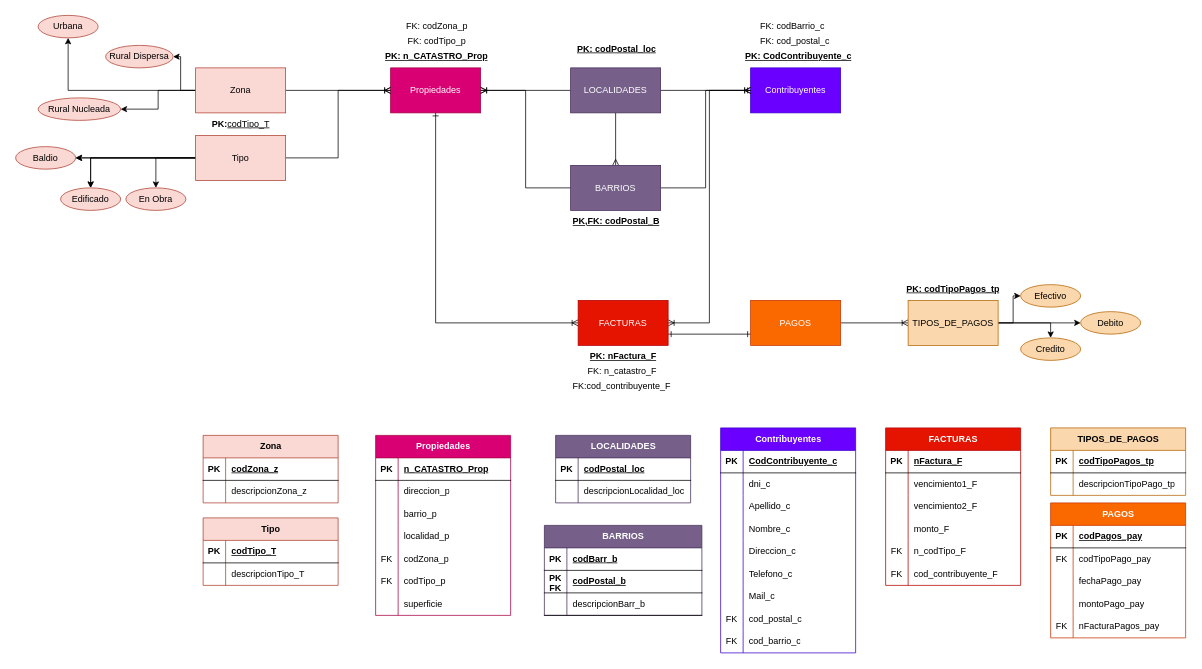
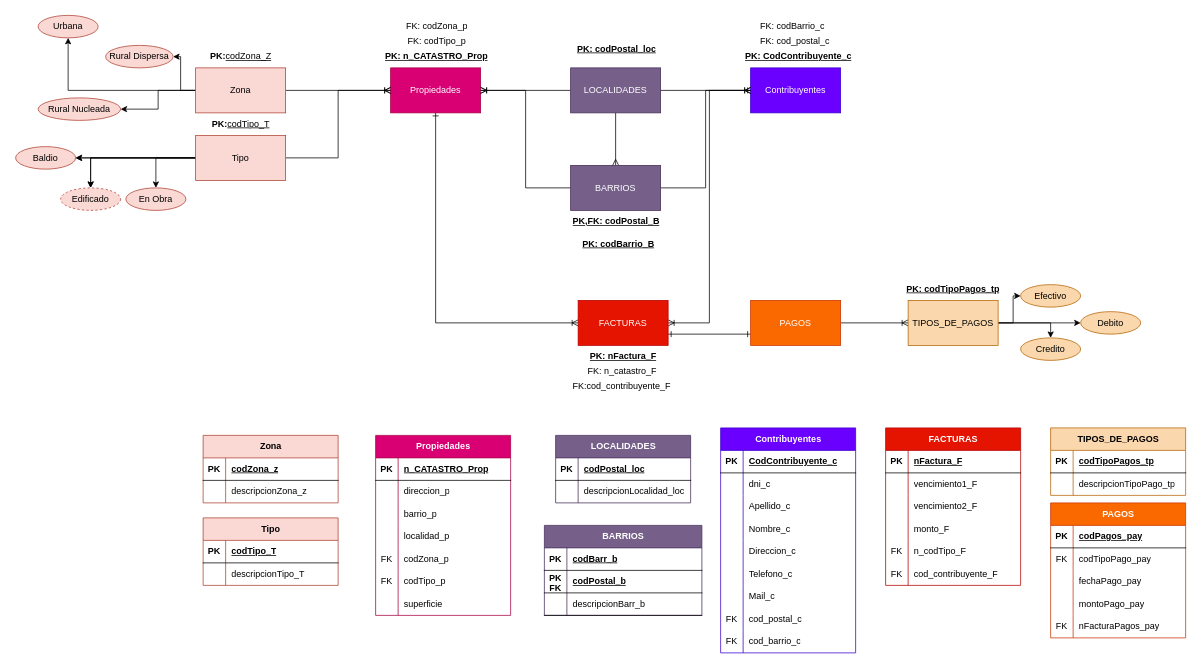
none -> (240, 57)
(90, 199) -> (90, 199)
none -> (615, 244)
